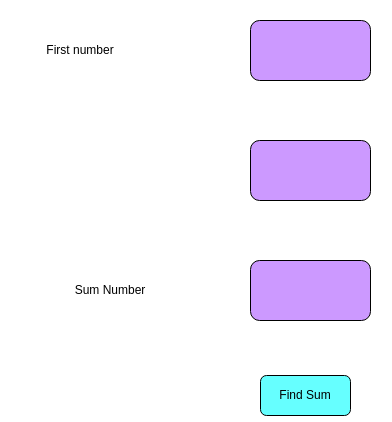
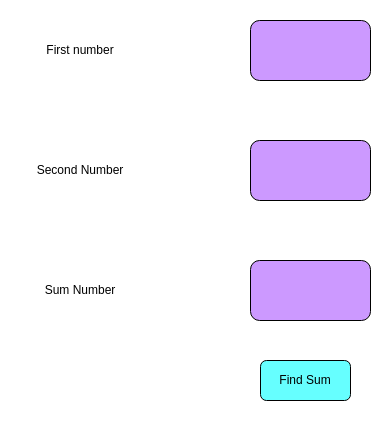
none -> (81, 171)
(111, 291) -> (81, 291)
(306, 396) -> (306, 381)
